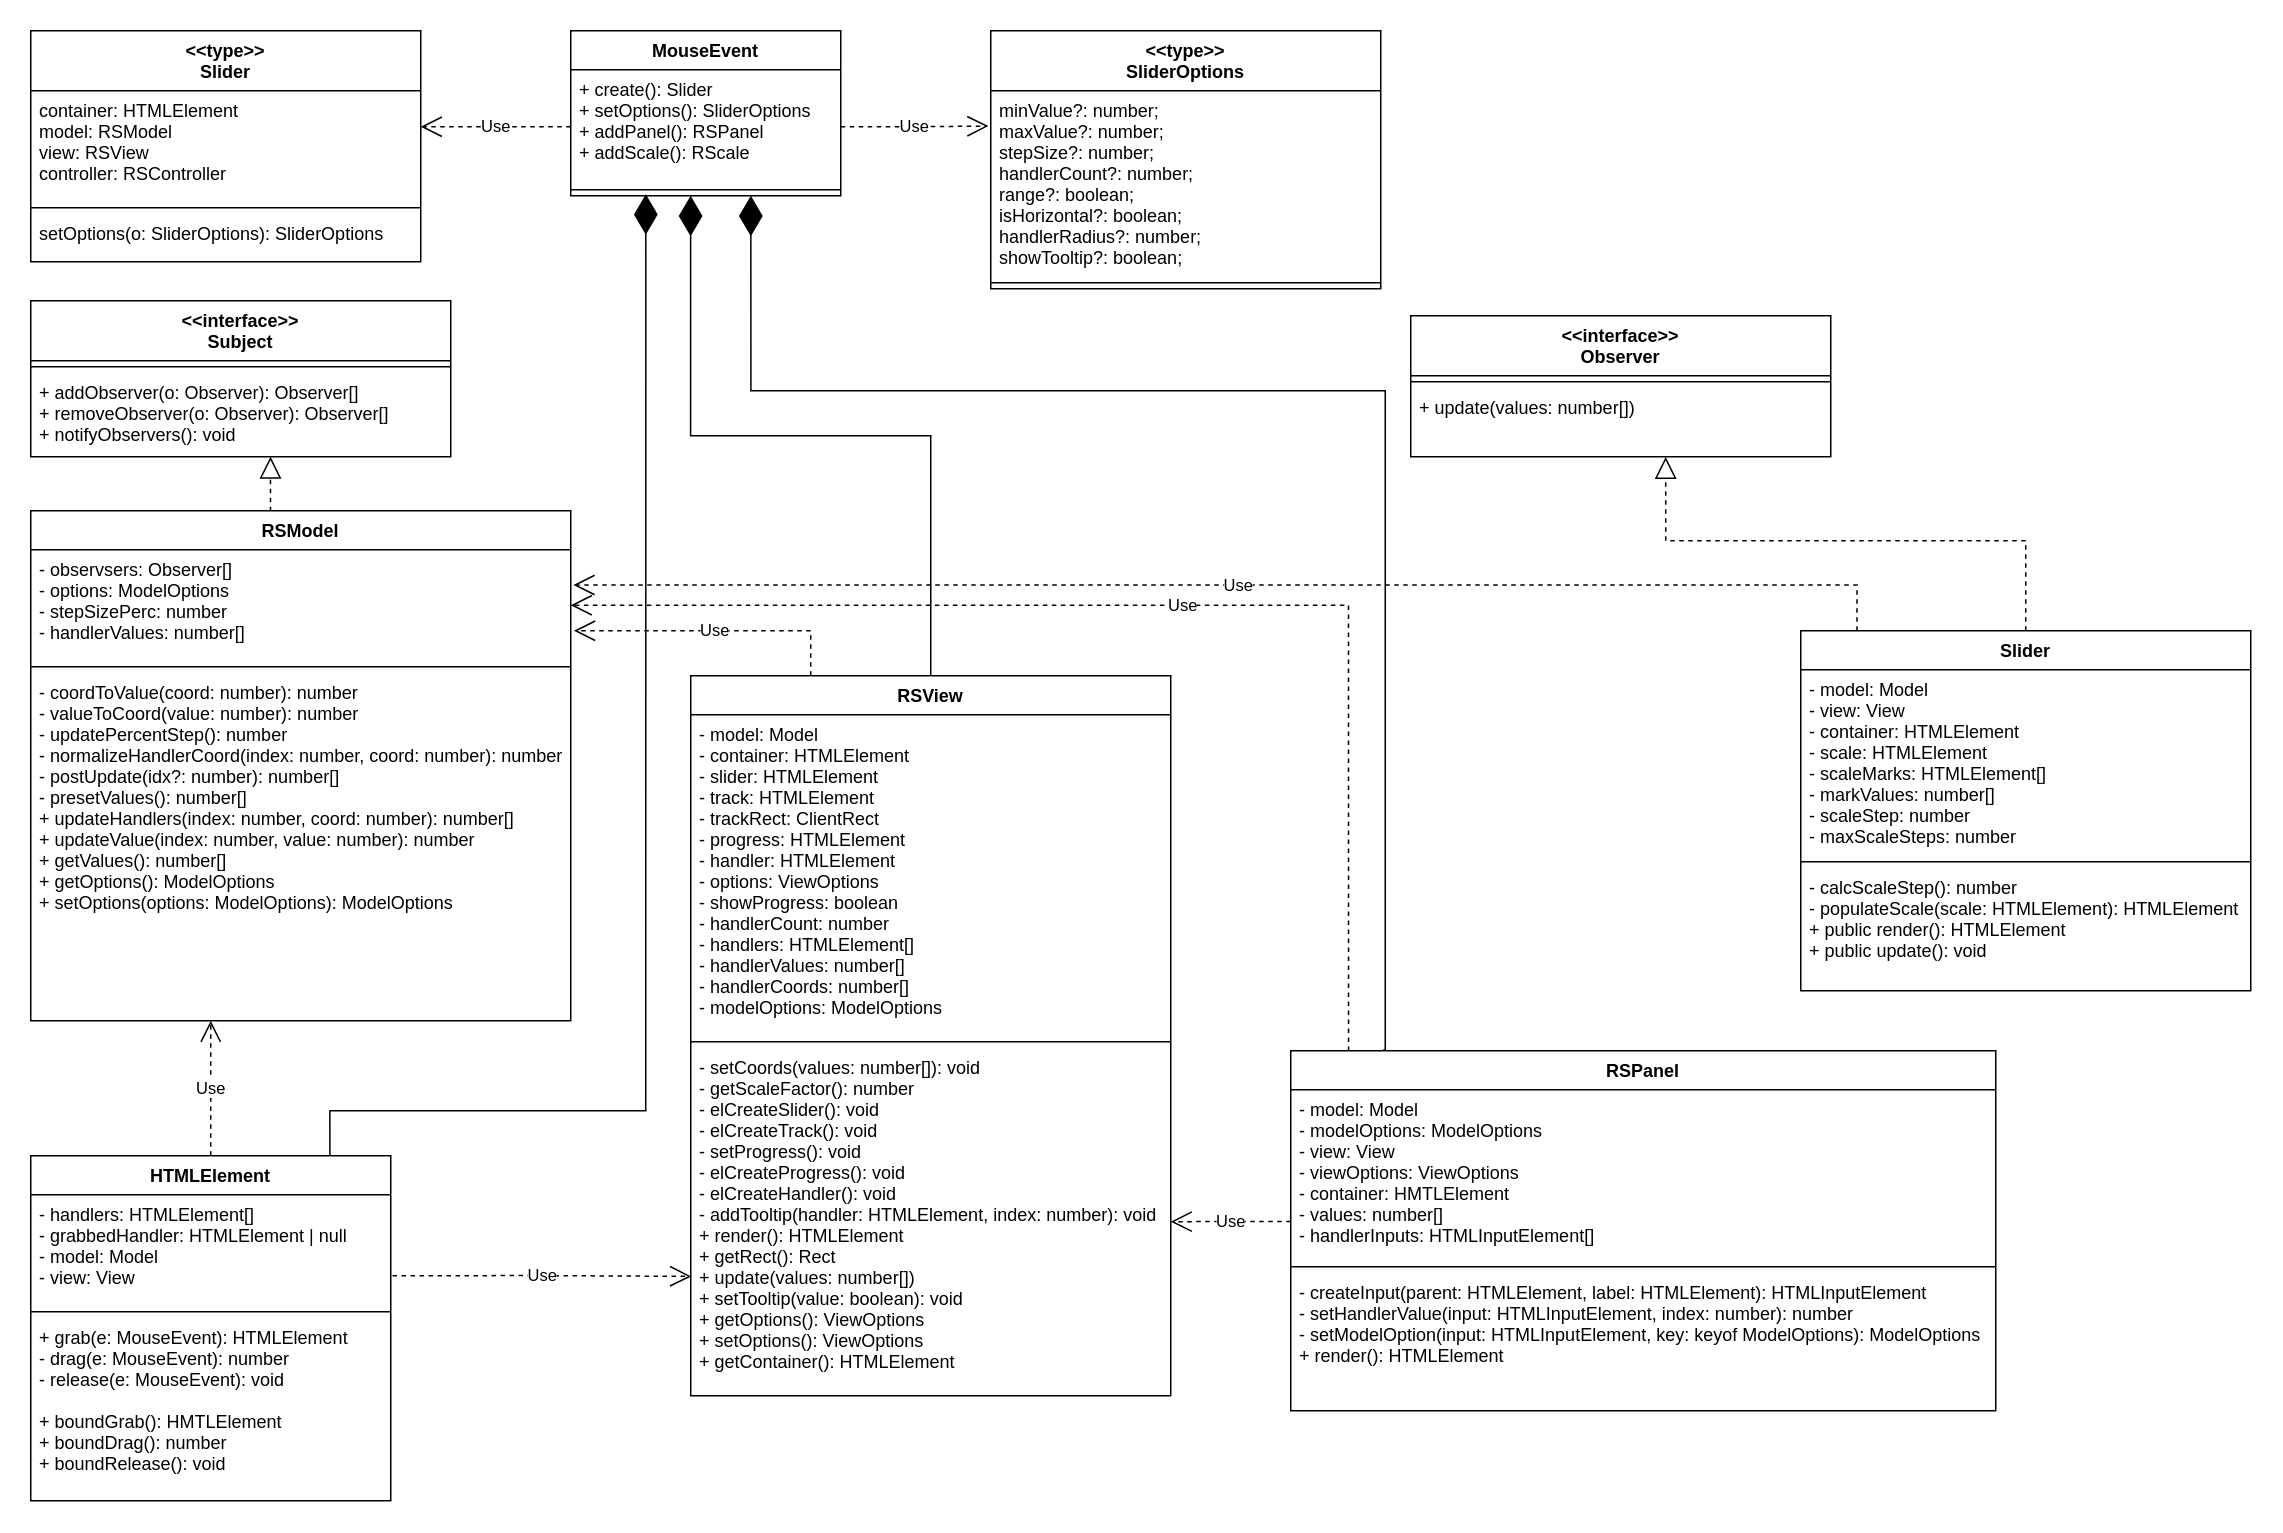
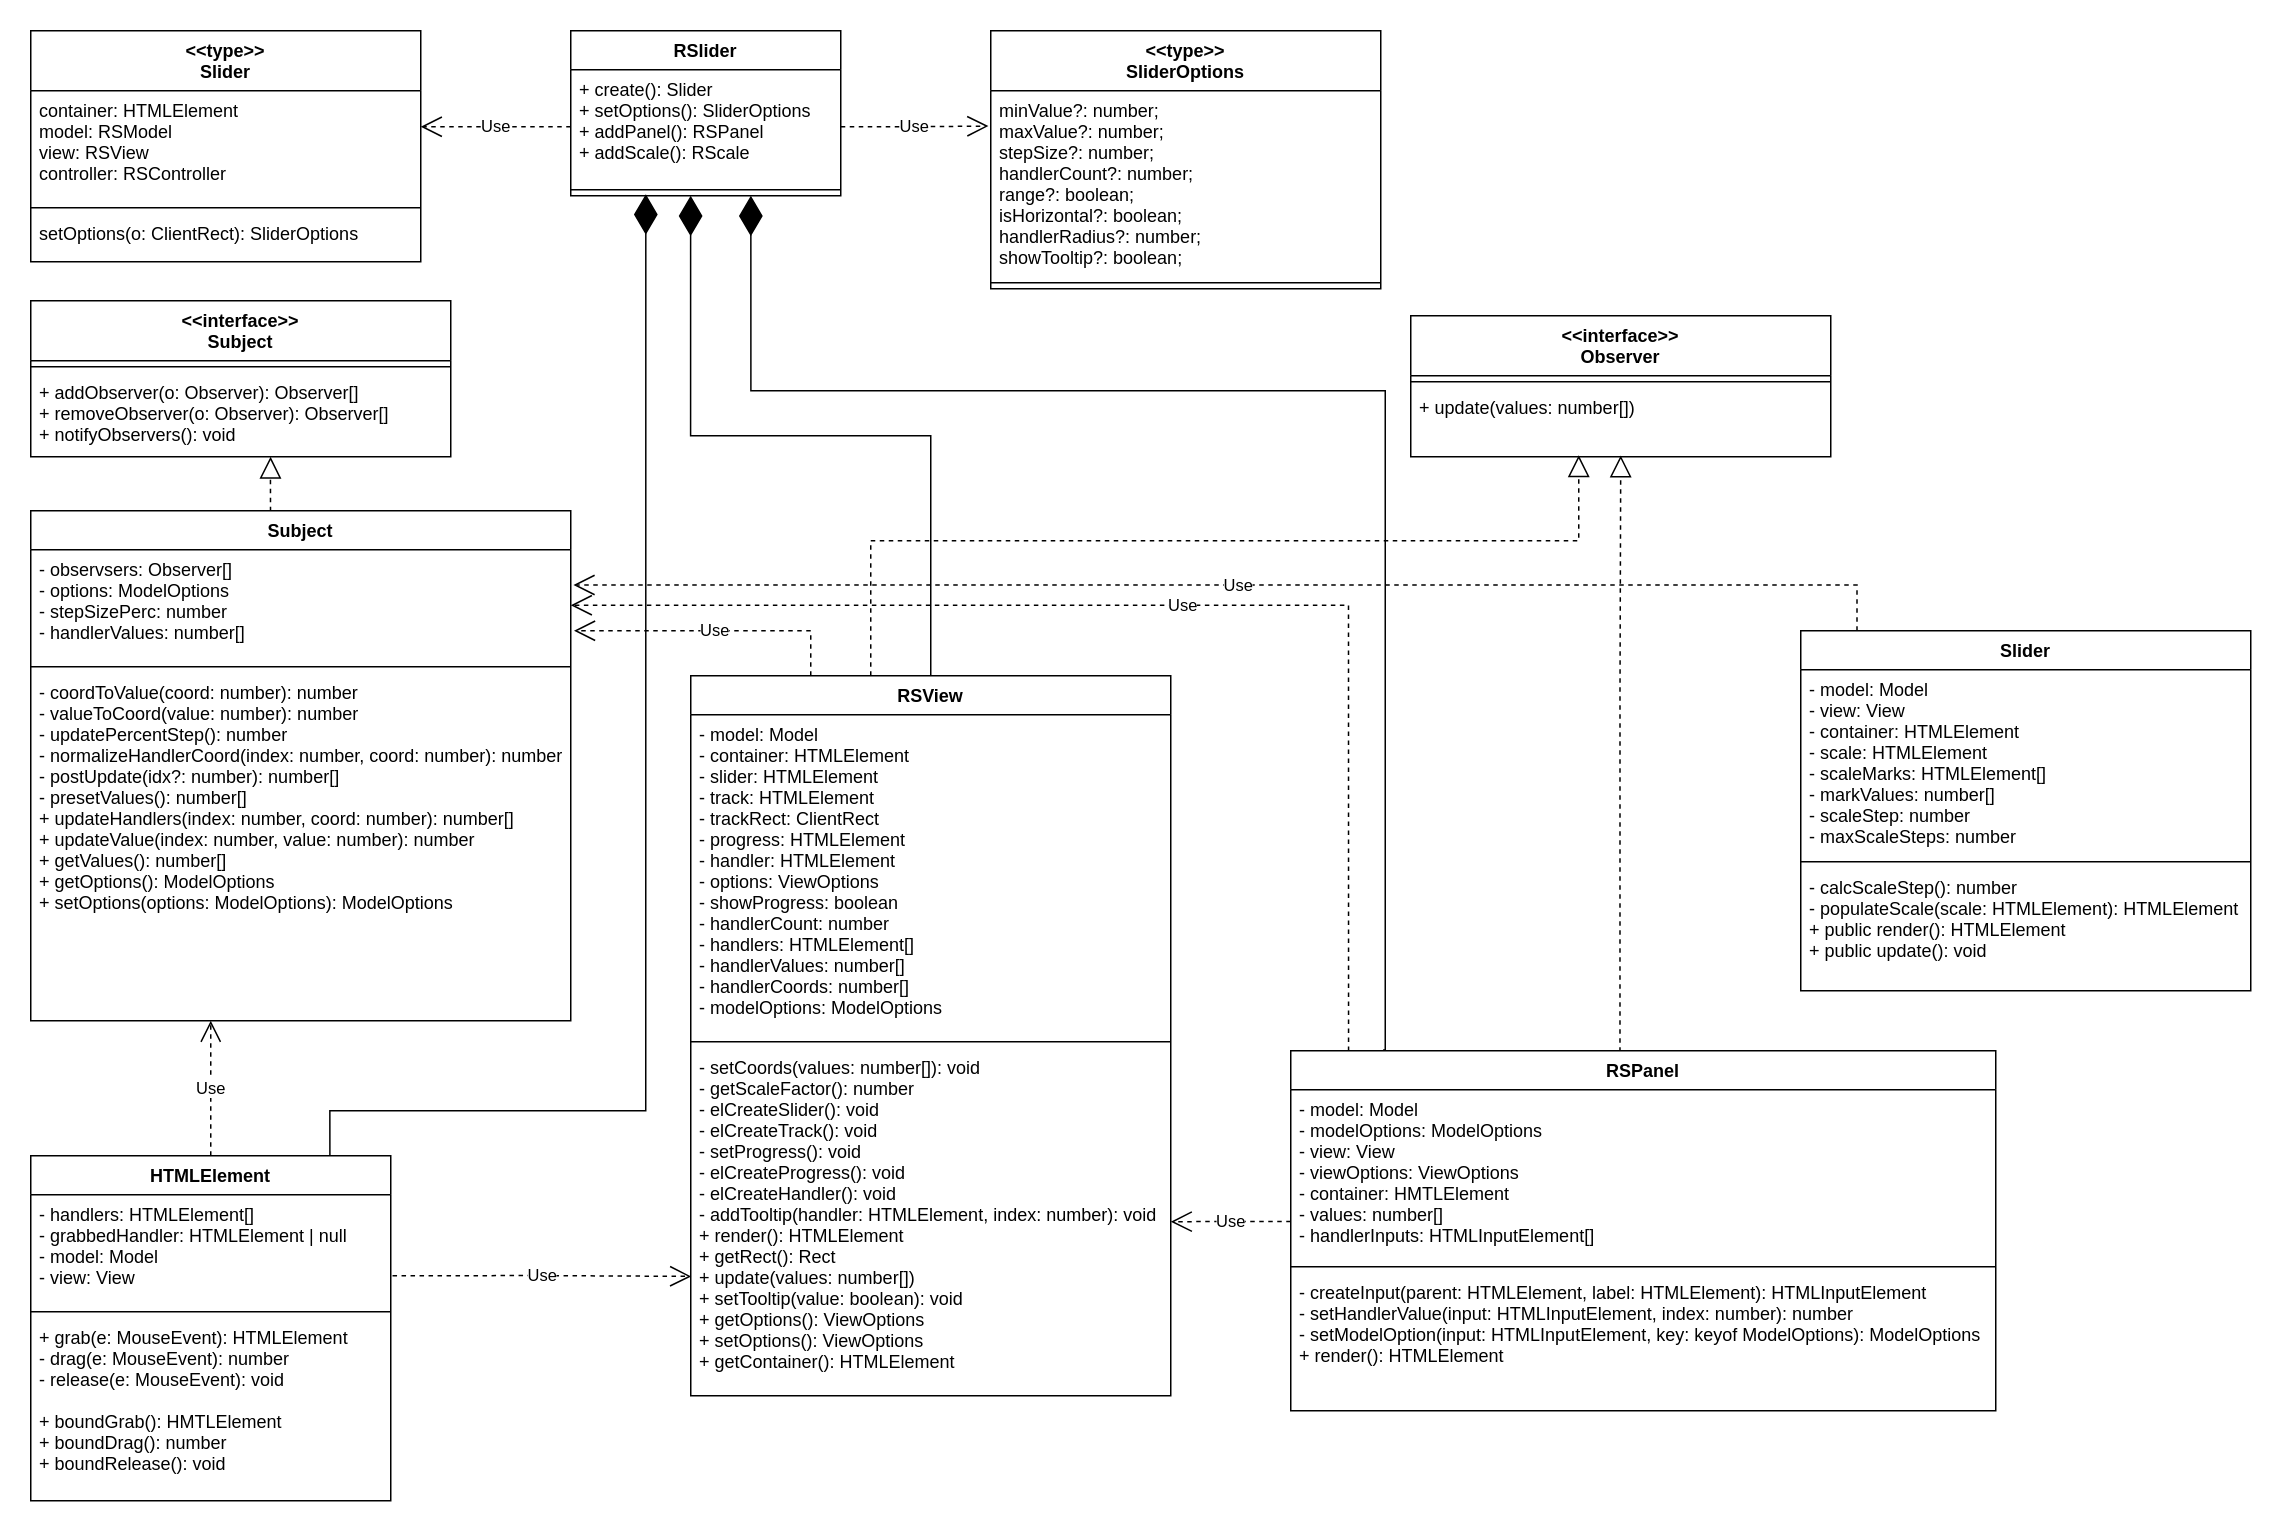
(705, 51) -> (705, 51)
(230, 234) -> (217, 234)
(300, 531) -> (300, 531)
none -> (1189, 541)
(1860, 541) -> none
none -> (1620, 765)
